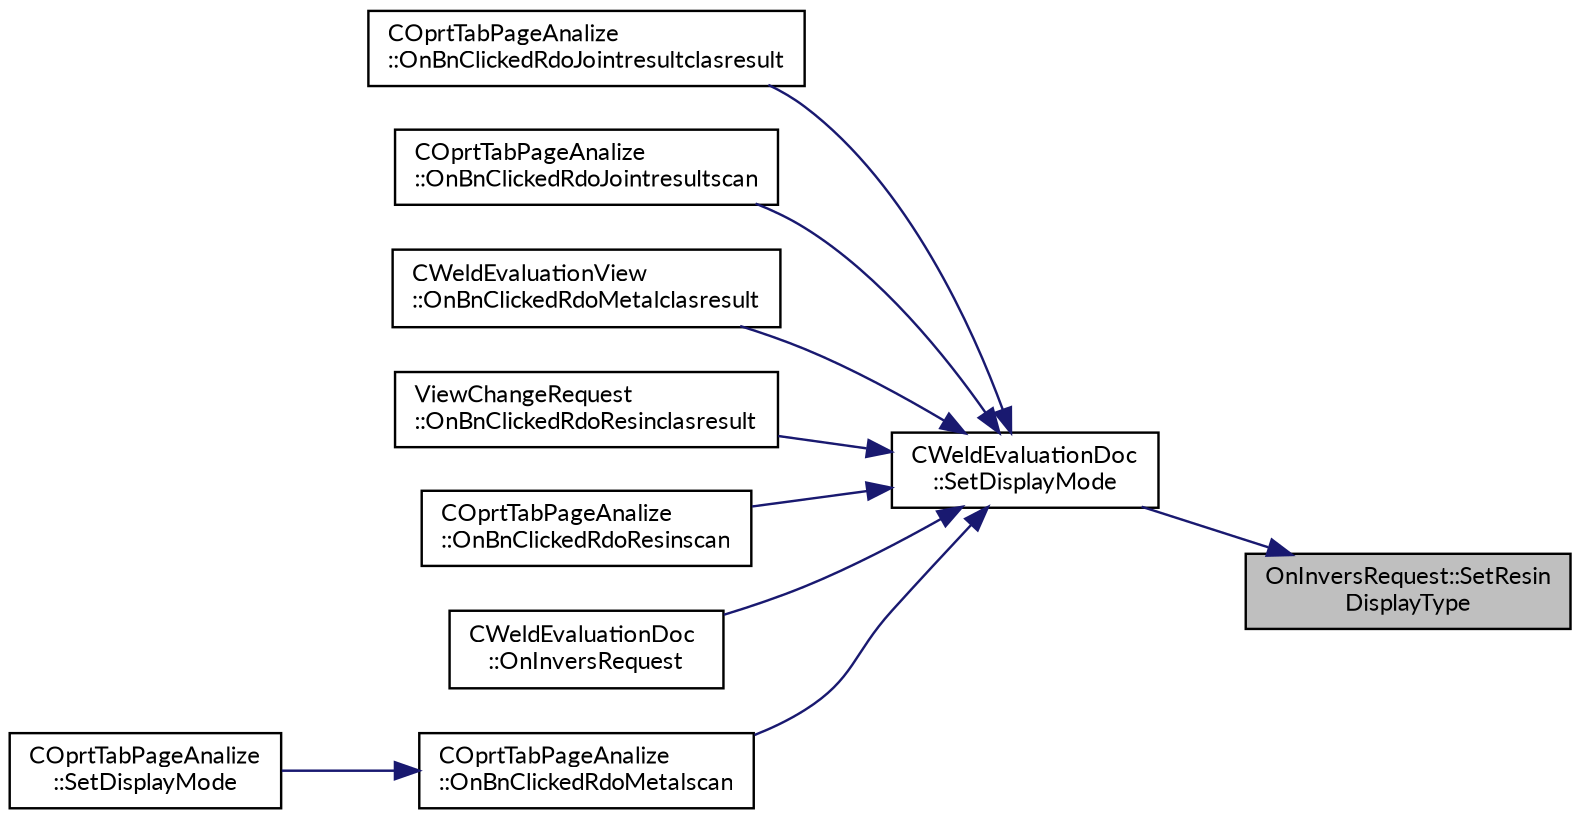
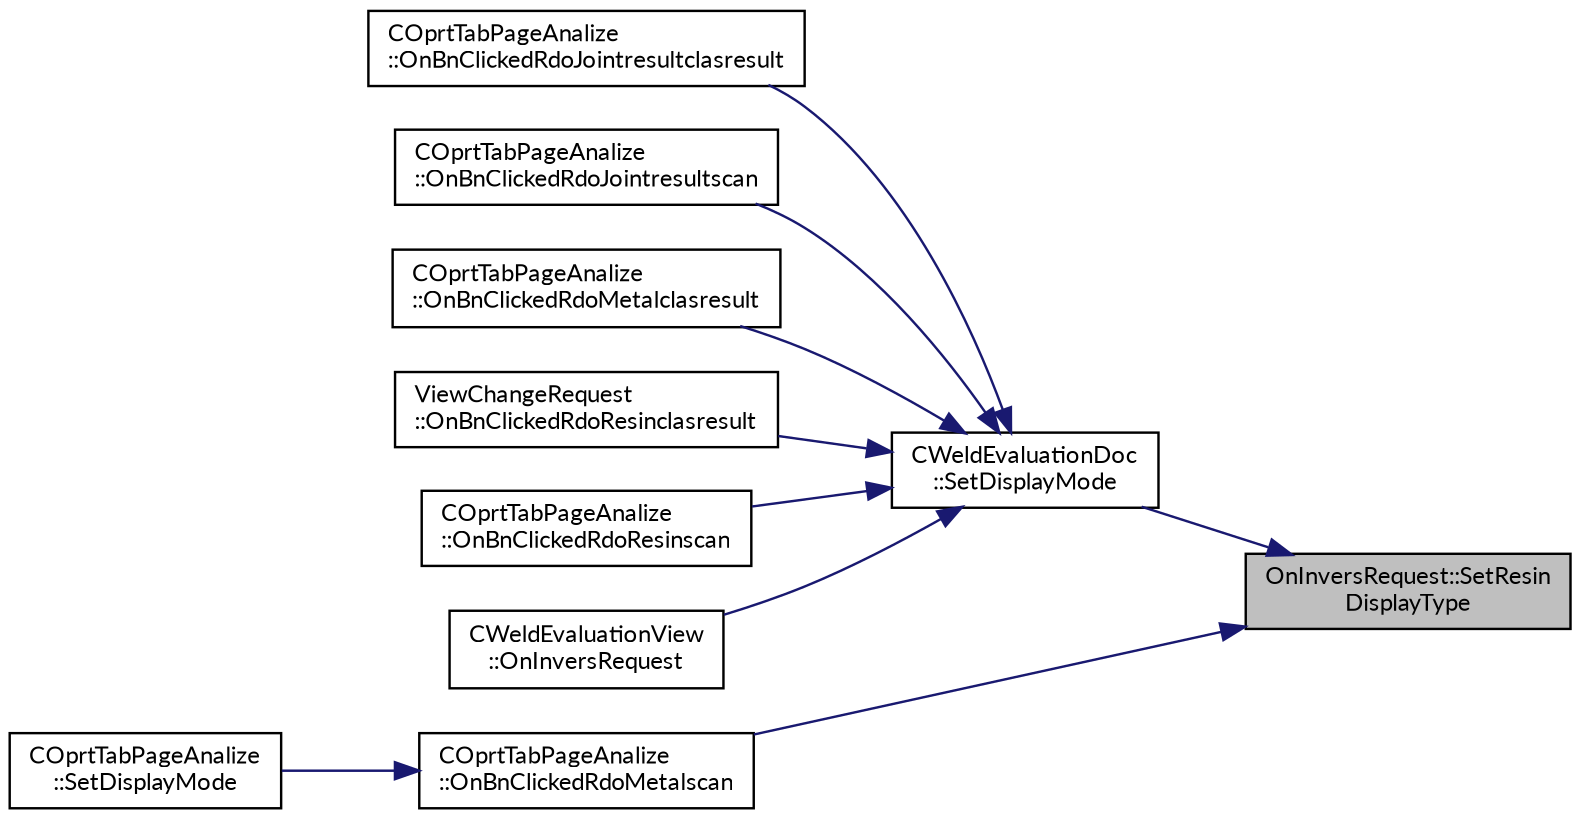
(587, 288) -> (587, 288)
(870, 639) -> (988, 683)
(587, 650) -> (587, 650)
